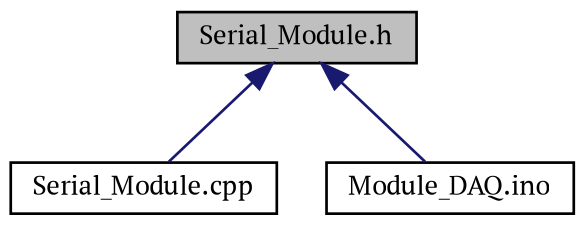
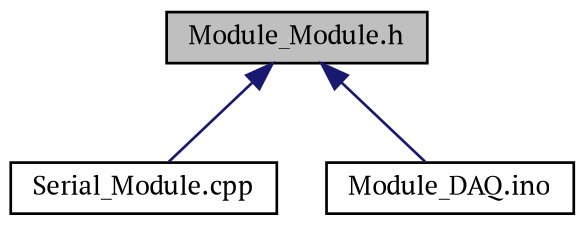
(297, 38) -> (297, 38)
